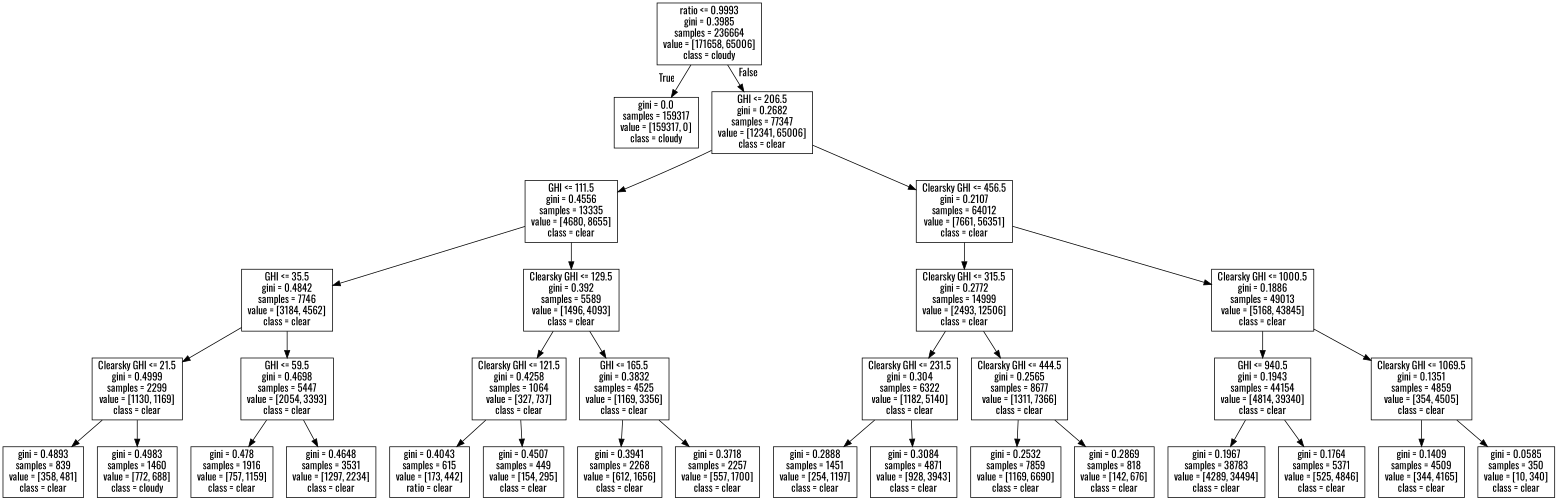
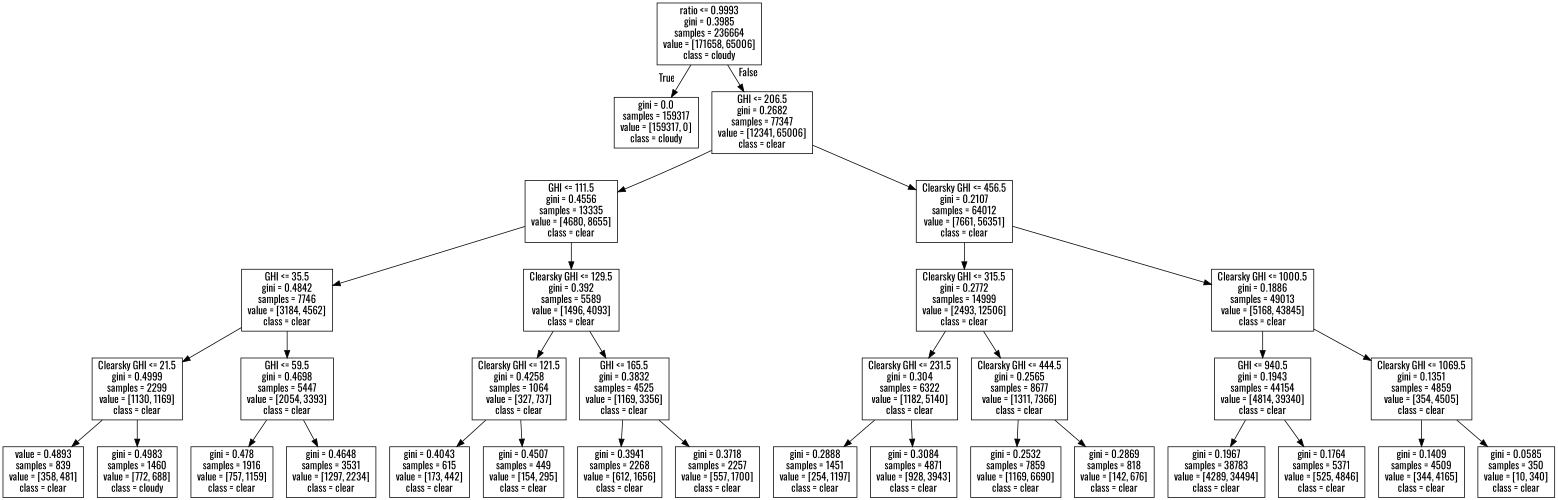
(43, 472) -> (43, 472)
(430, 472) -> (430, 472)
